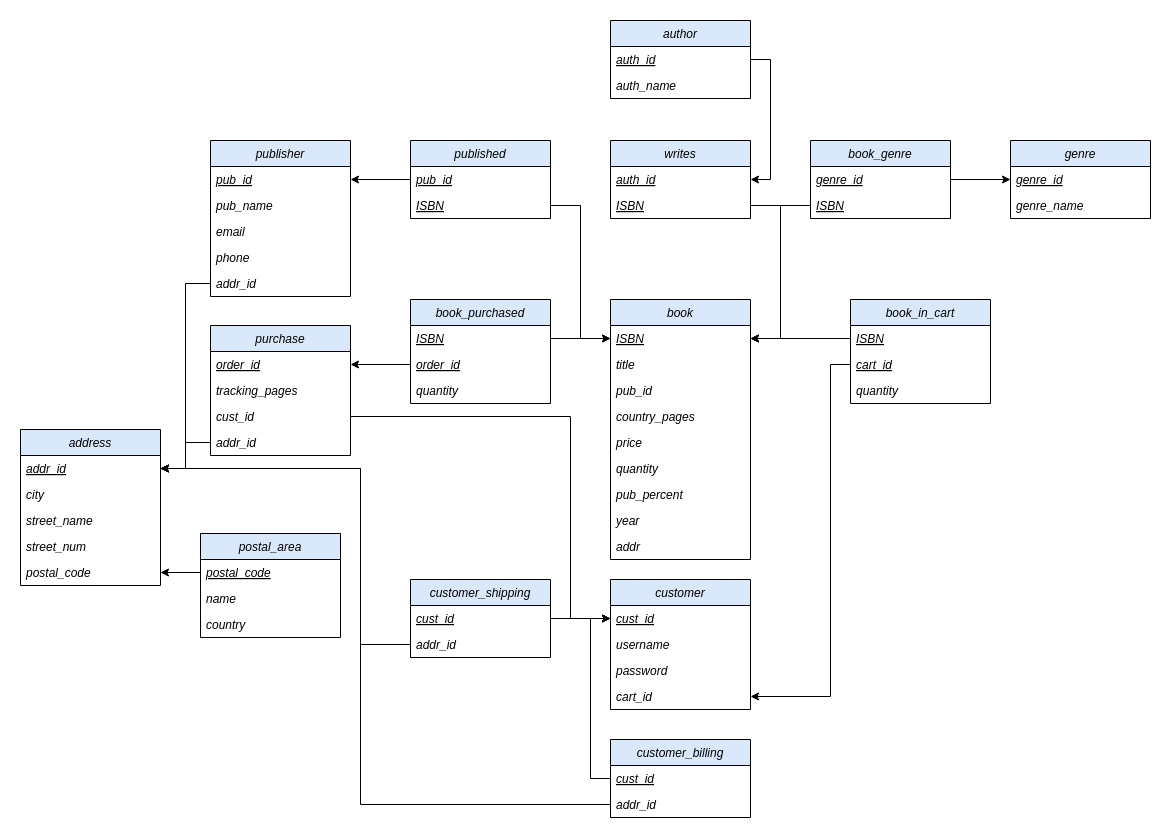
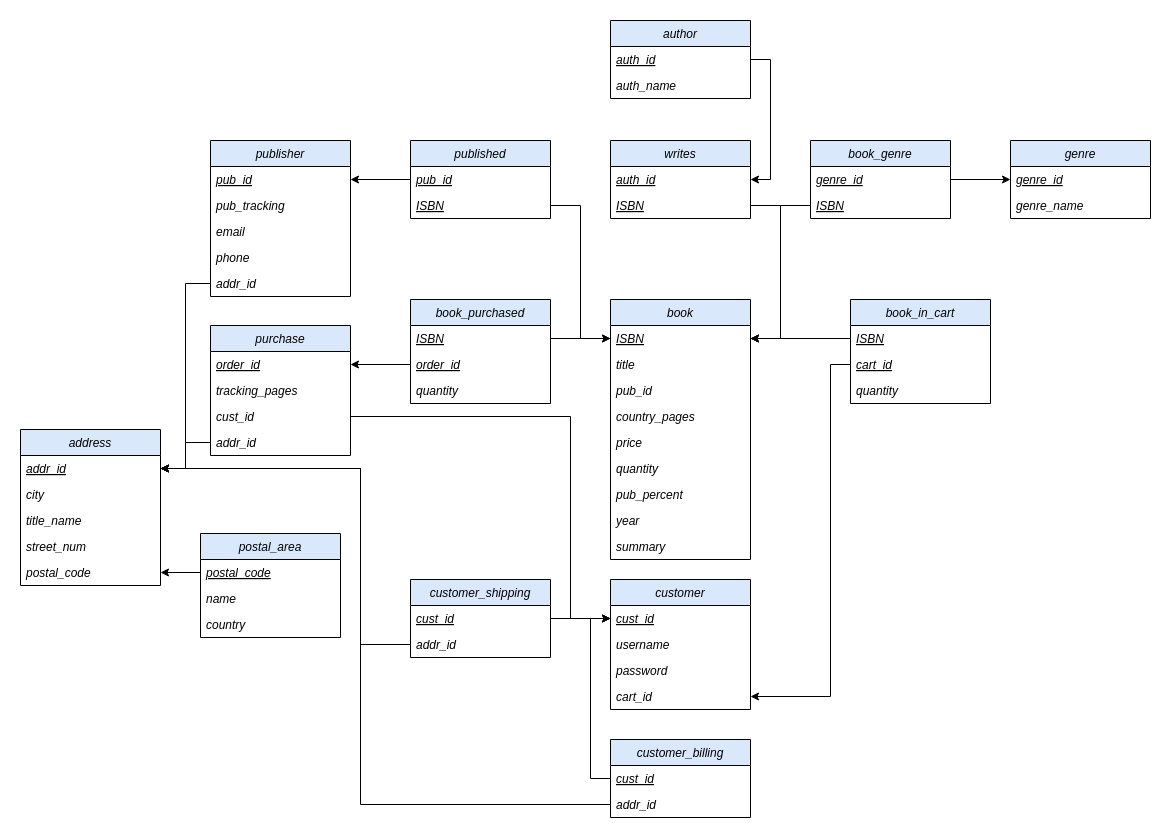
(243, 206) -> (255, 206)
(63, 521) -> (56, 521)
(629, 547) -> (640, 547)
